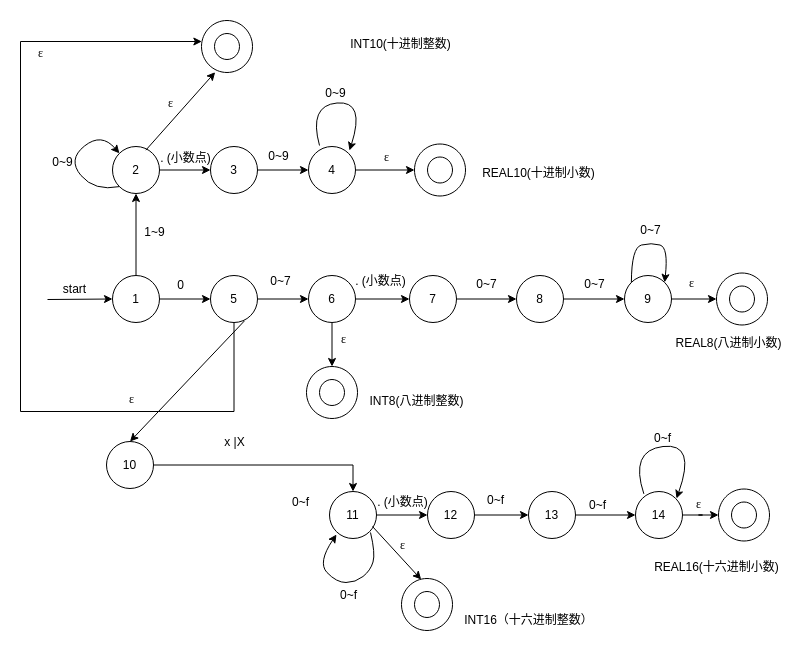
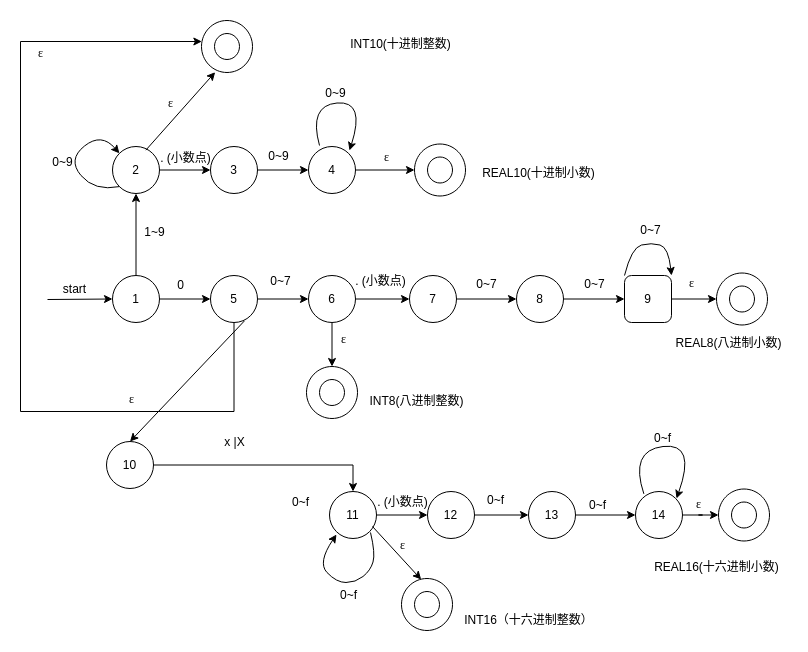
(648, 299) -> (648, 299)
